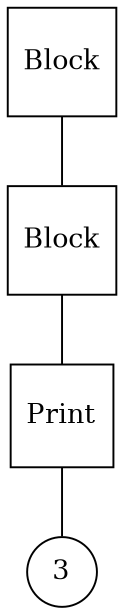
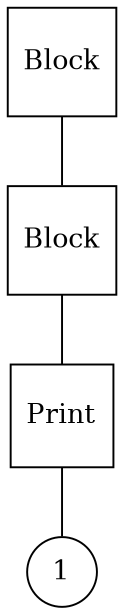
(62, 572) -> (62, 572)
